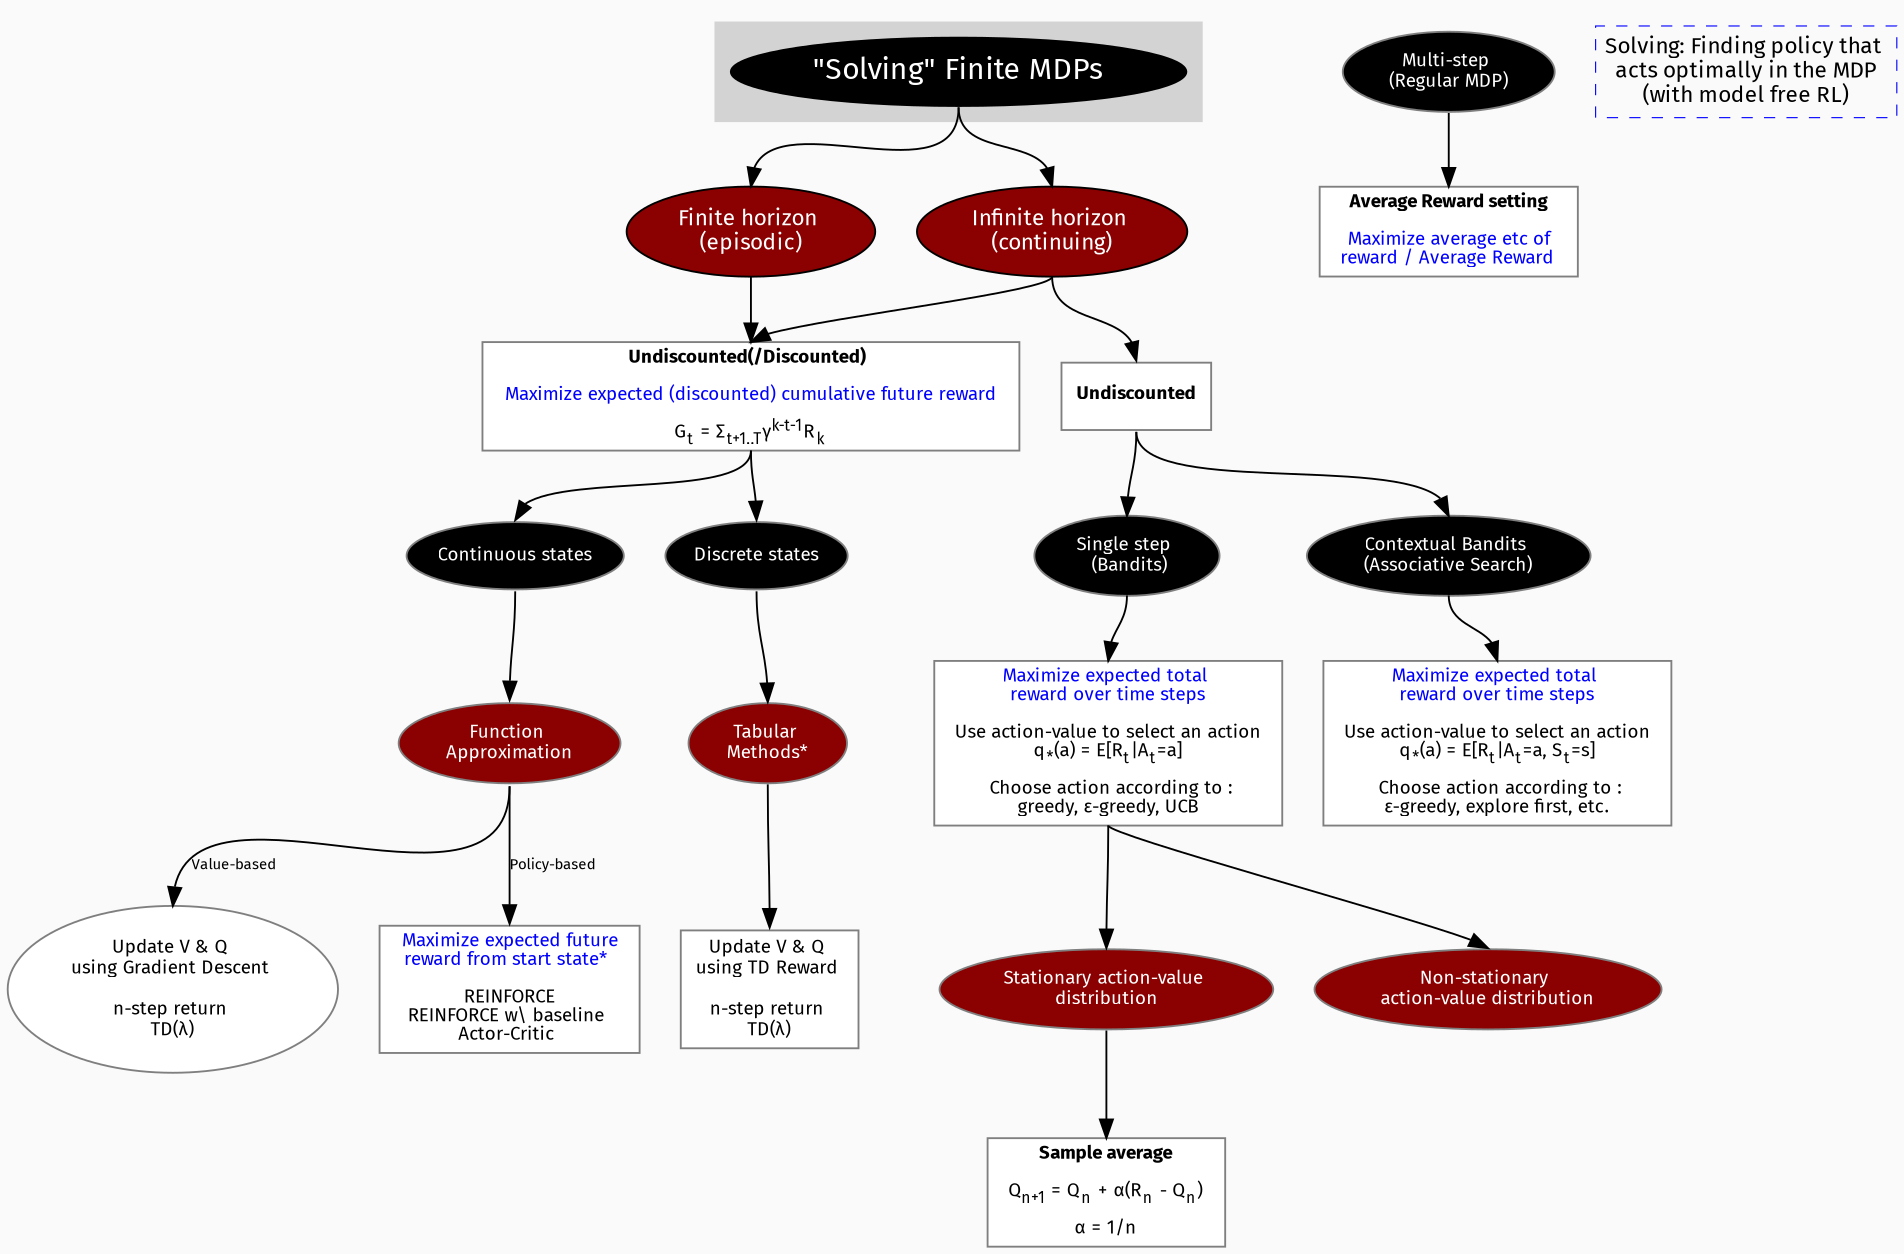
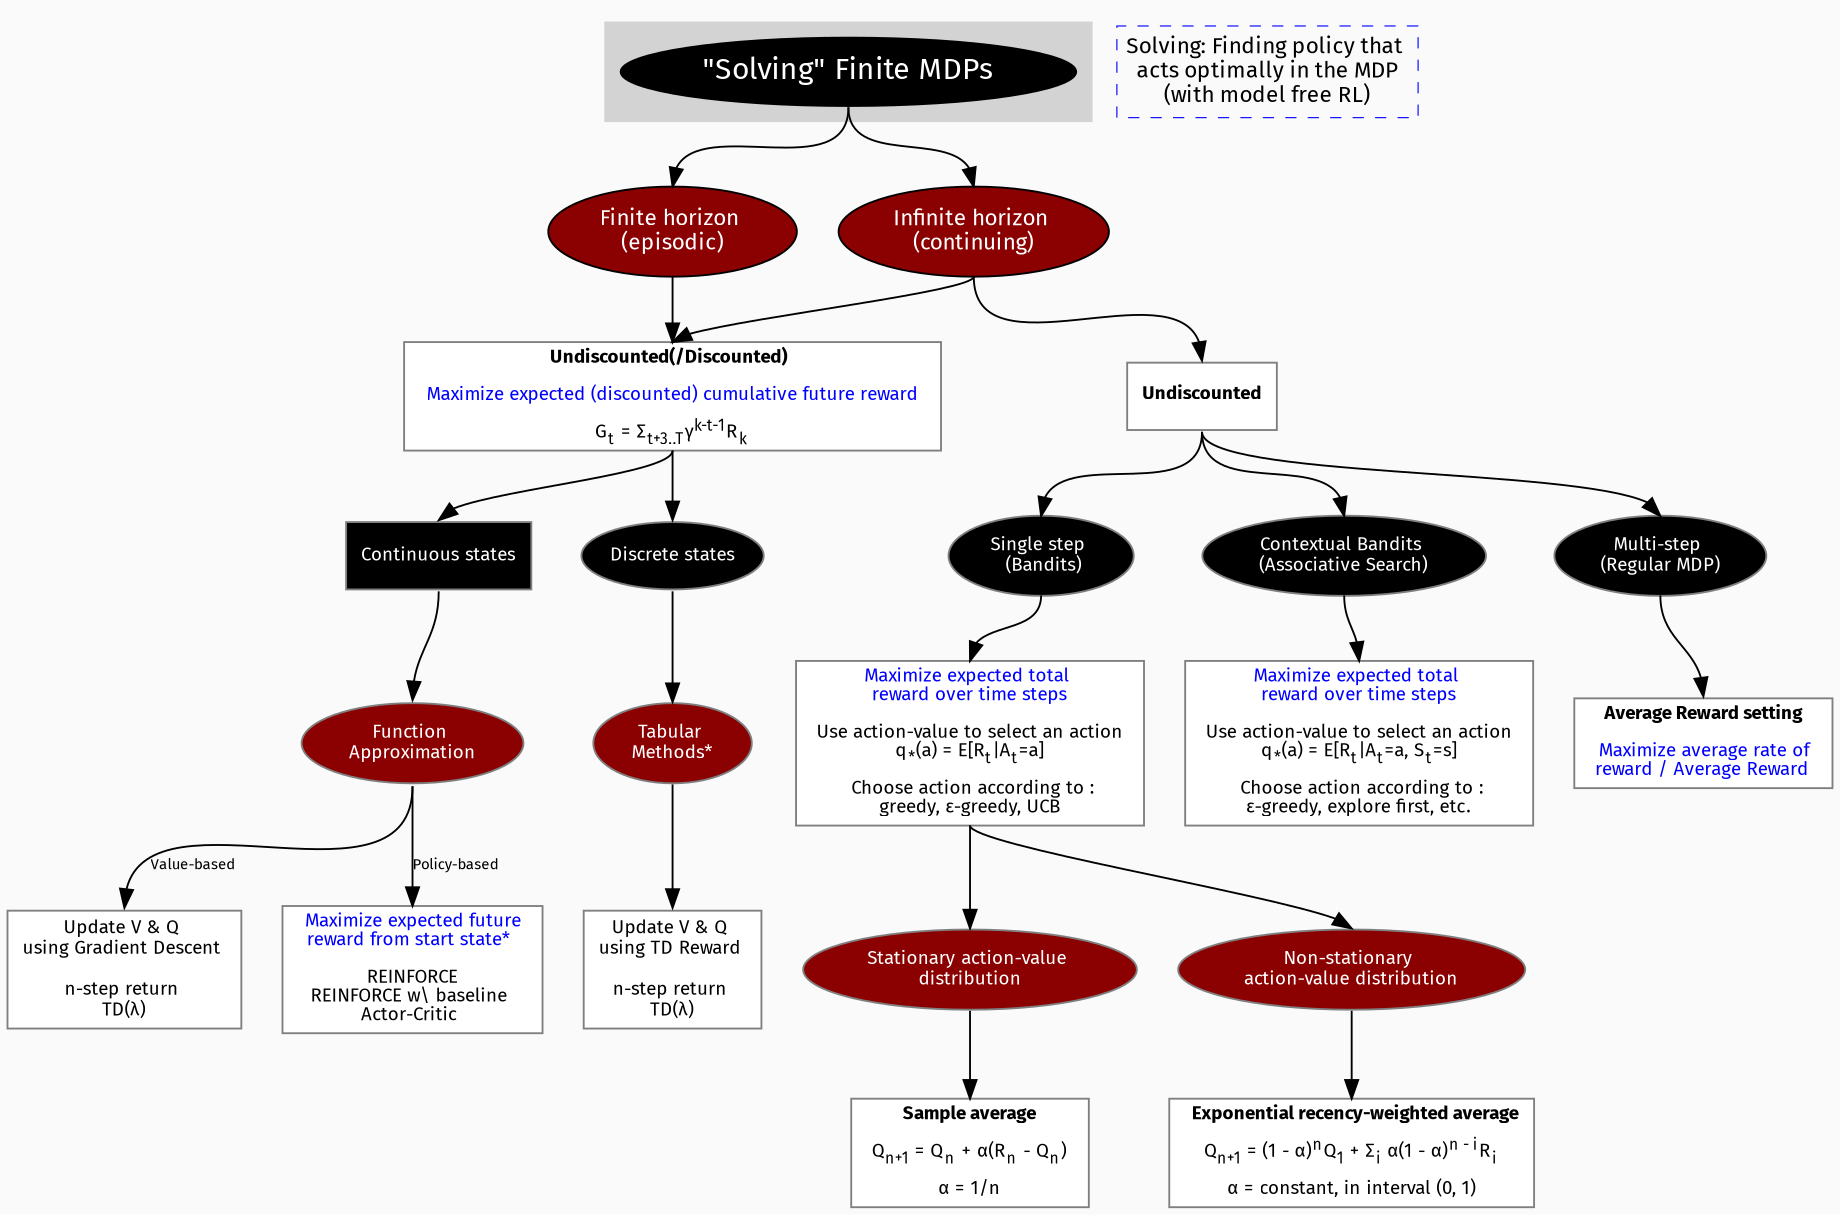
(1452, 239) -> (1707, 751)
(744, 432) -> (666, 432)
none -> (1422, 473)
(515, 556) -> (439, 556)
(173, 989) -> (124, 970)
none -> (1352, 1153)
